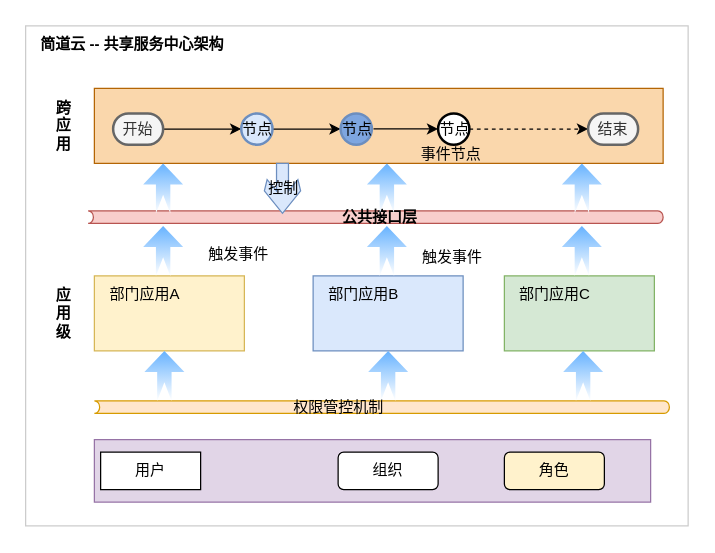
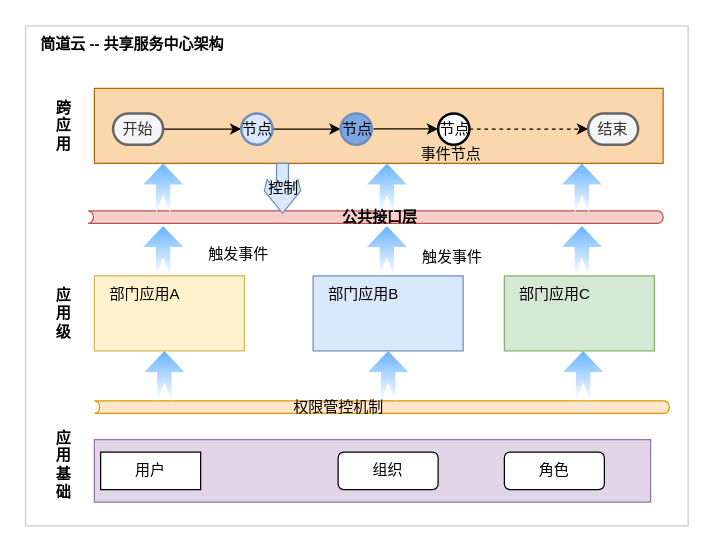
none -> (63, 464)
(554, 471) -> (554, 471)
